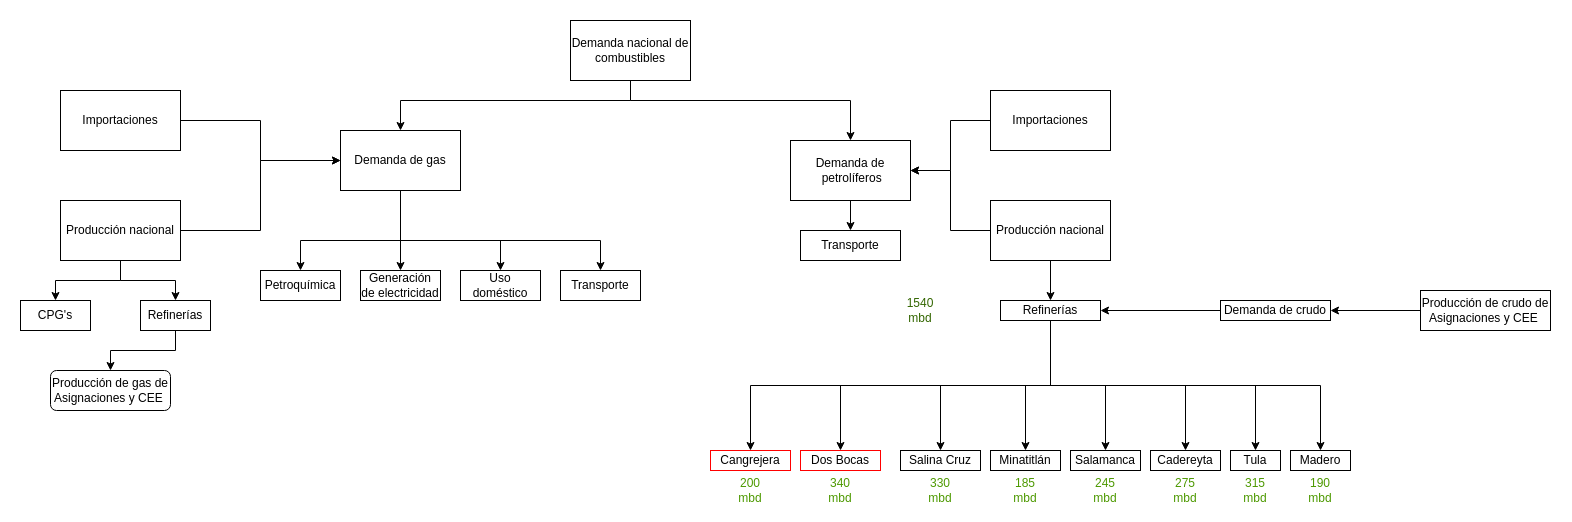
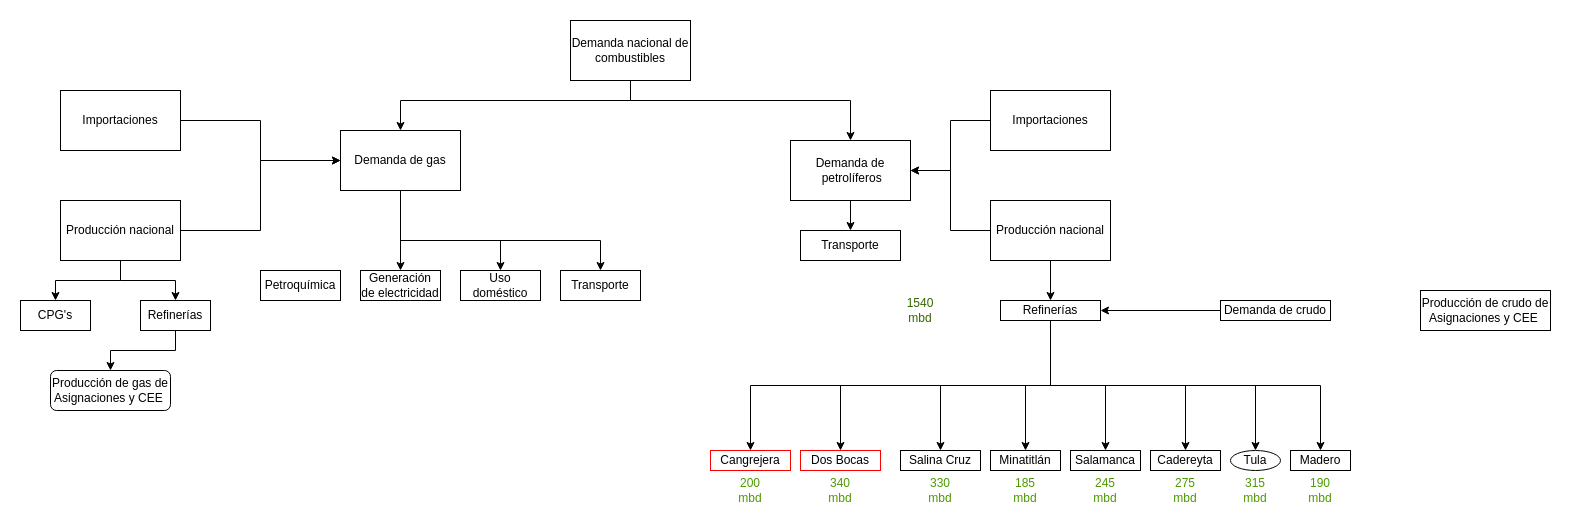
(339, 241) -> none
(1379, 311) -> none
(1256, 461) -> (1256, 461)
